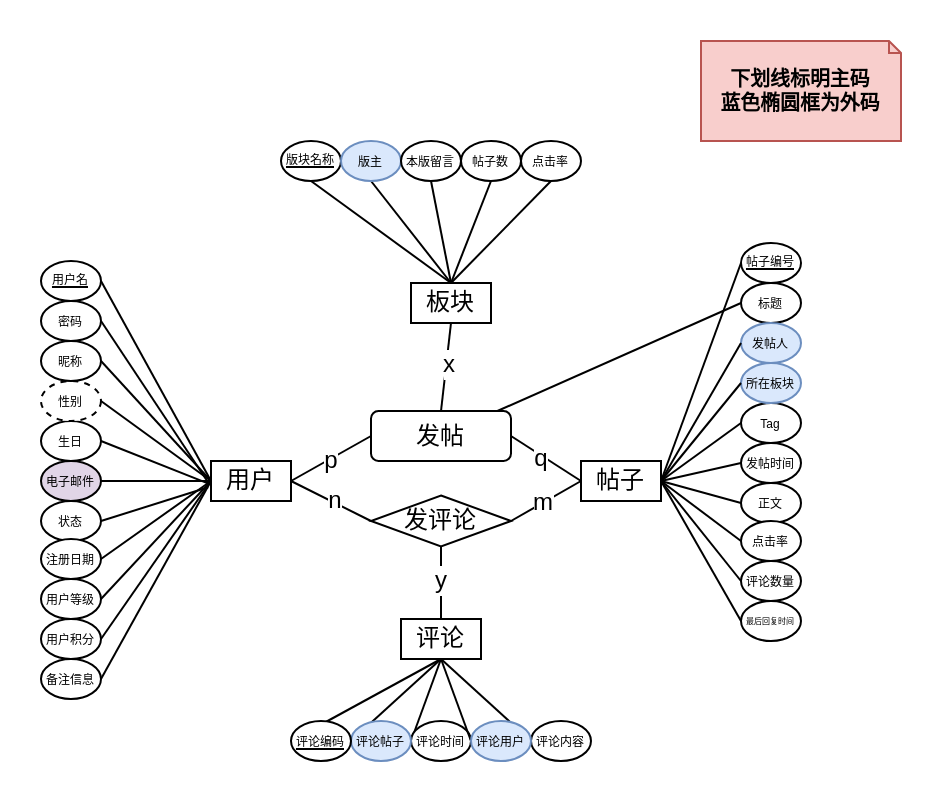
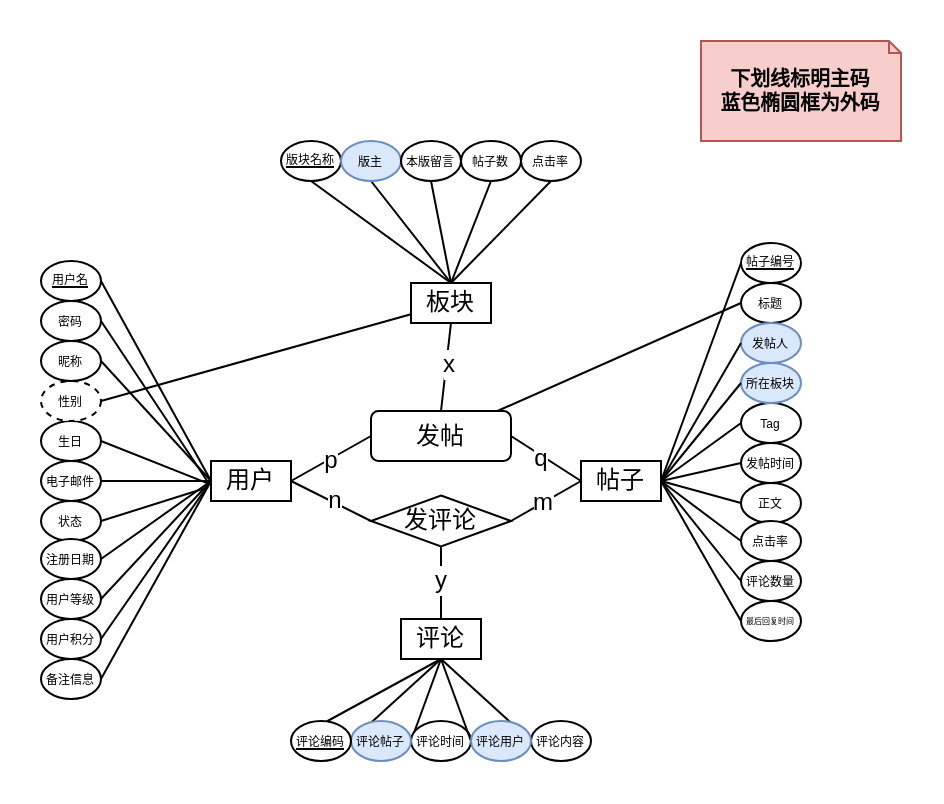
(147, 435) -> (280, 351)
(71, 481) -> (71, 481)
